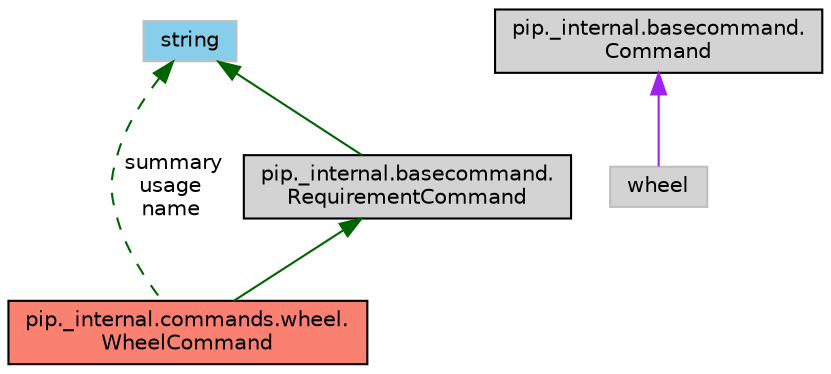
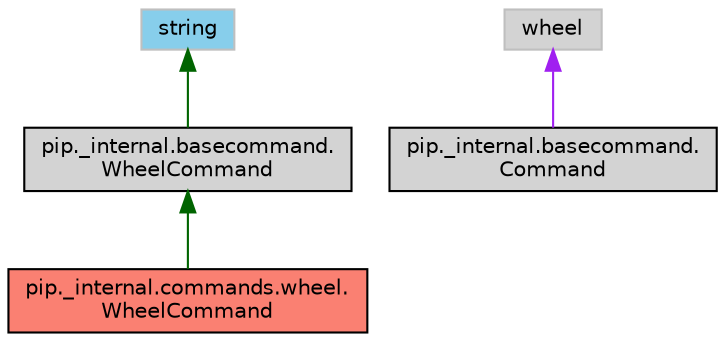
(659, 131) -> (553, 99)
(407, 187) -> (188, 159)
(112, 190) -> none
